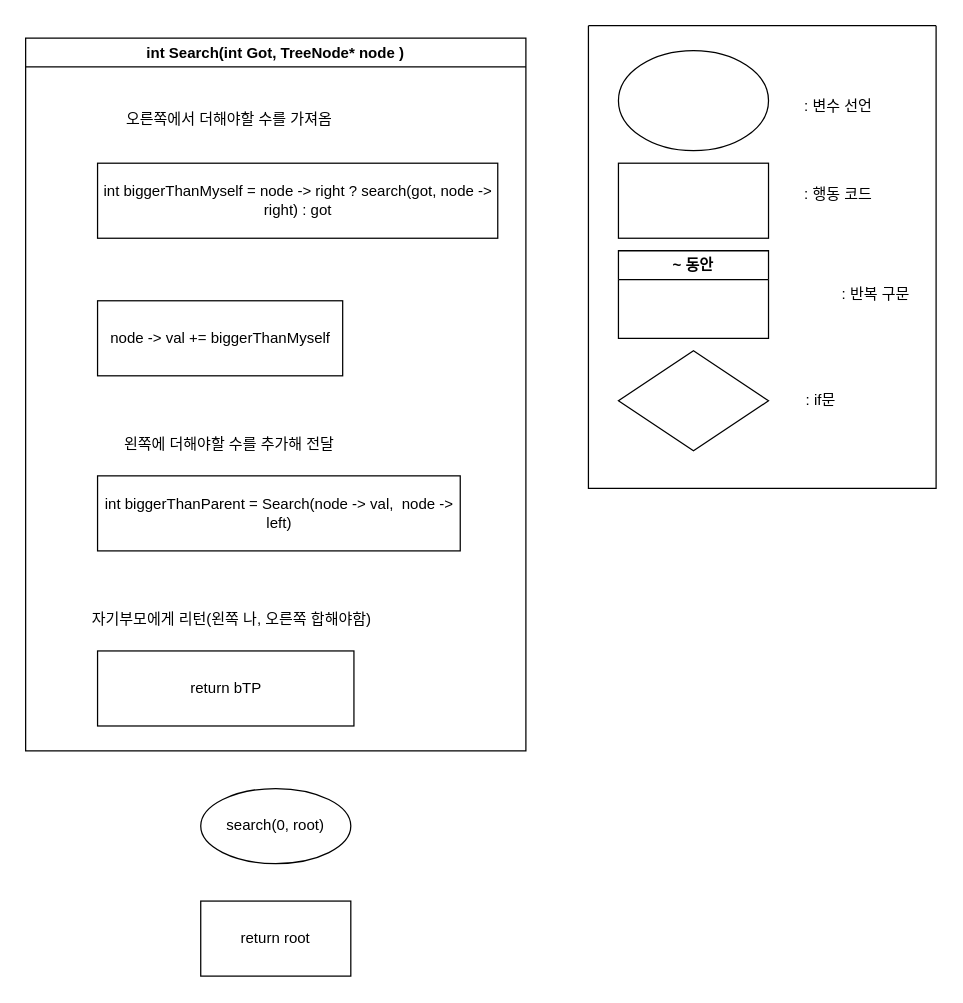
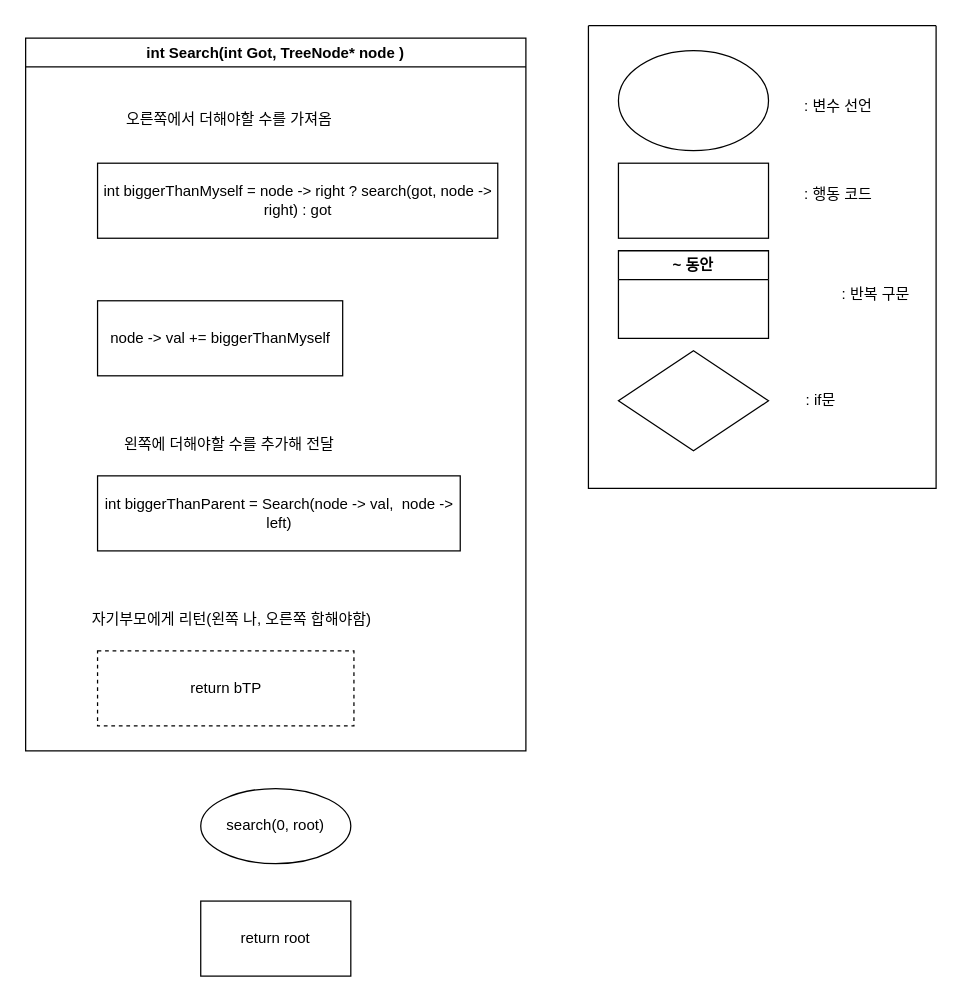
(226, 688) -> (226, 688)
